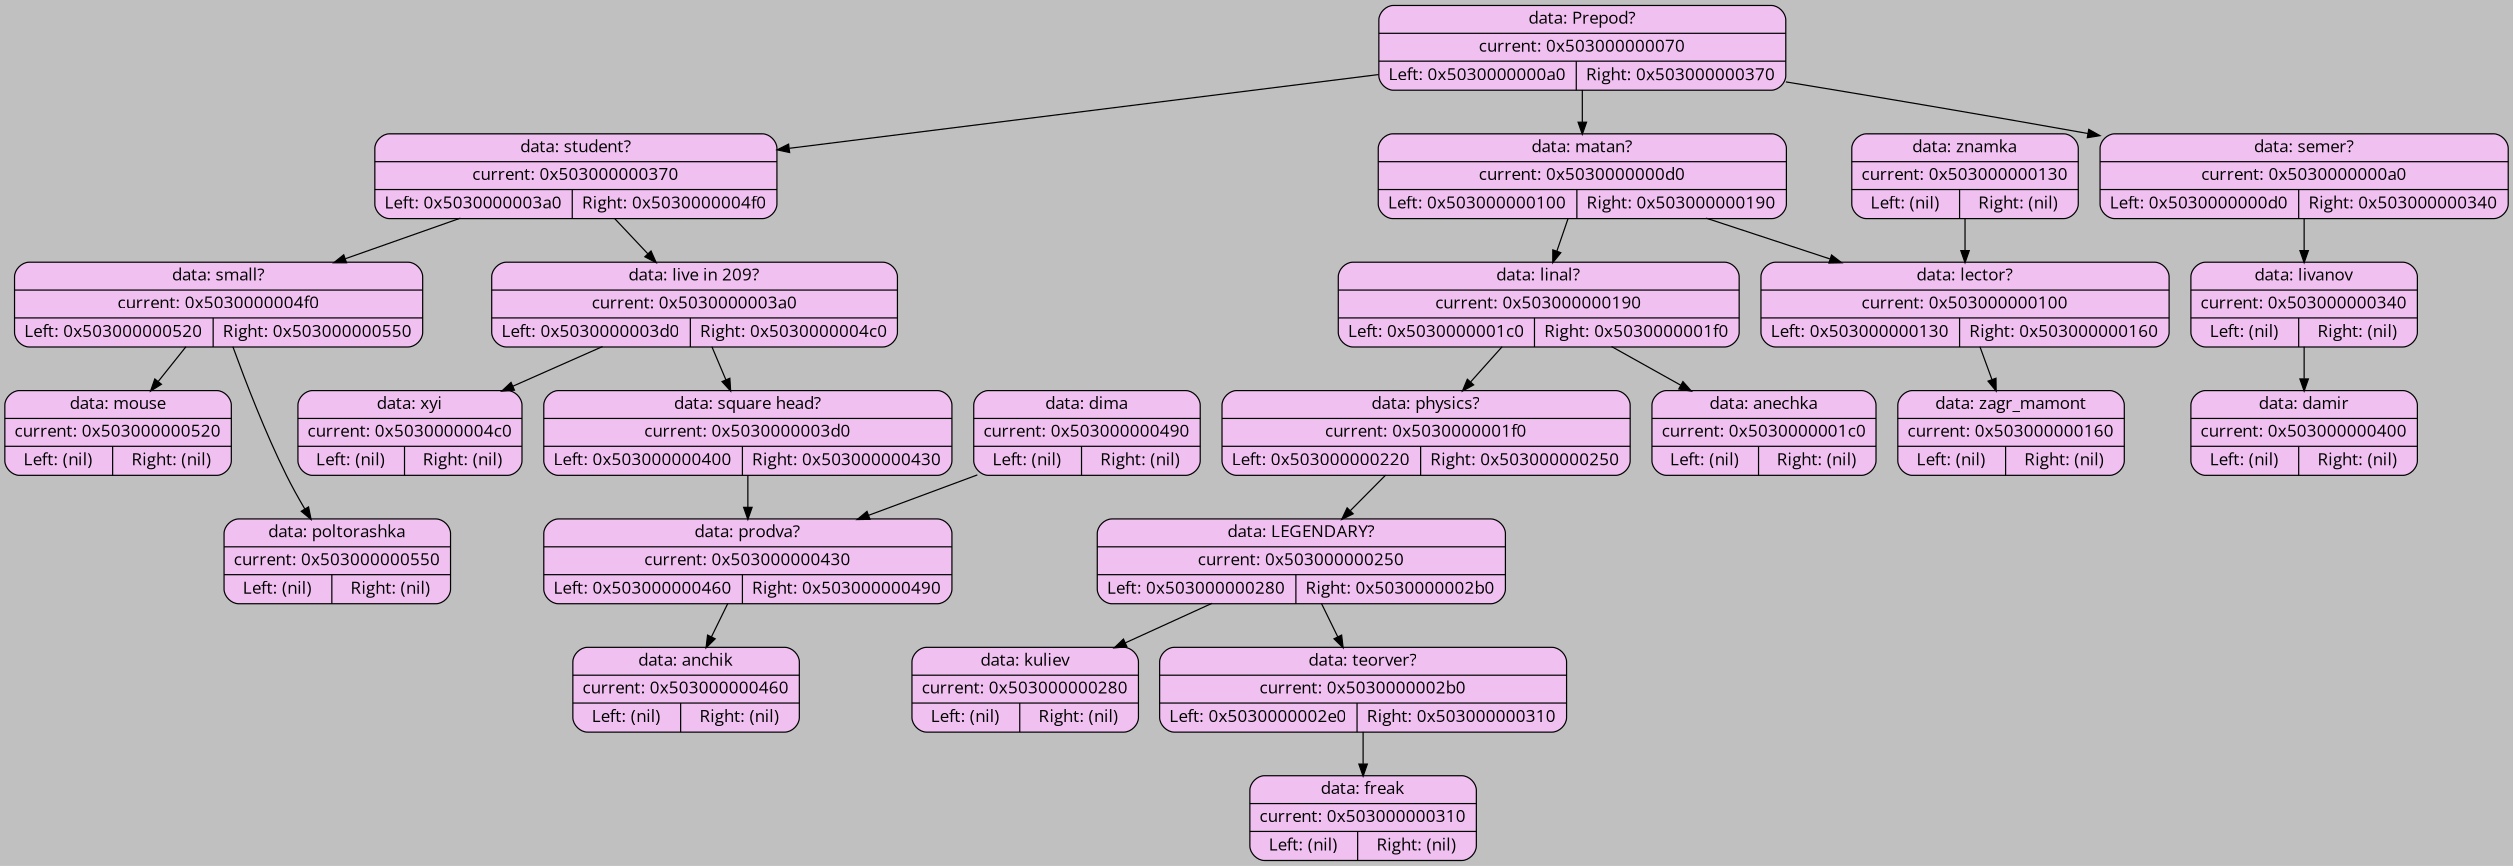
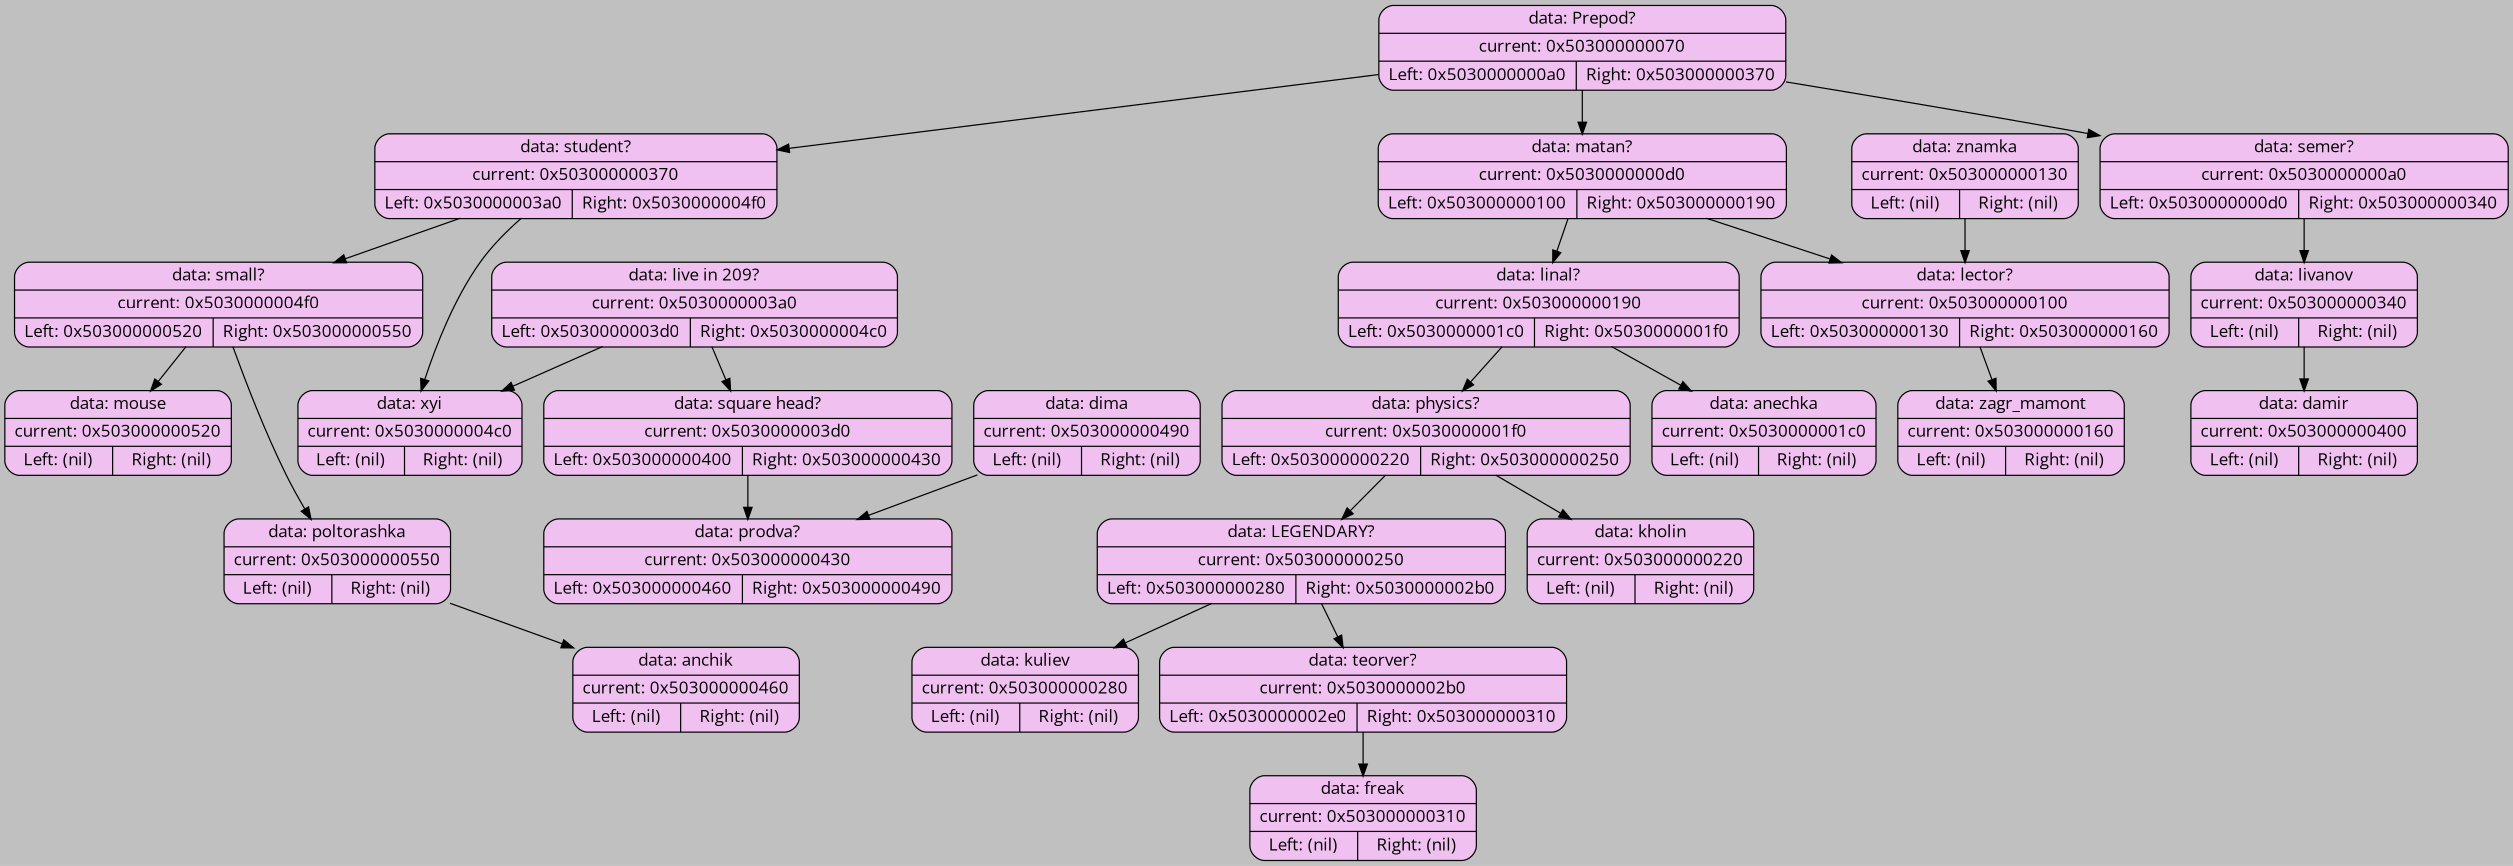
(631, 236) -> (462, 292)
none -> (1640, 561)
(720, 620) -> (506, 623)
